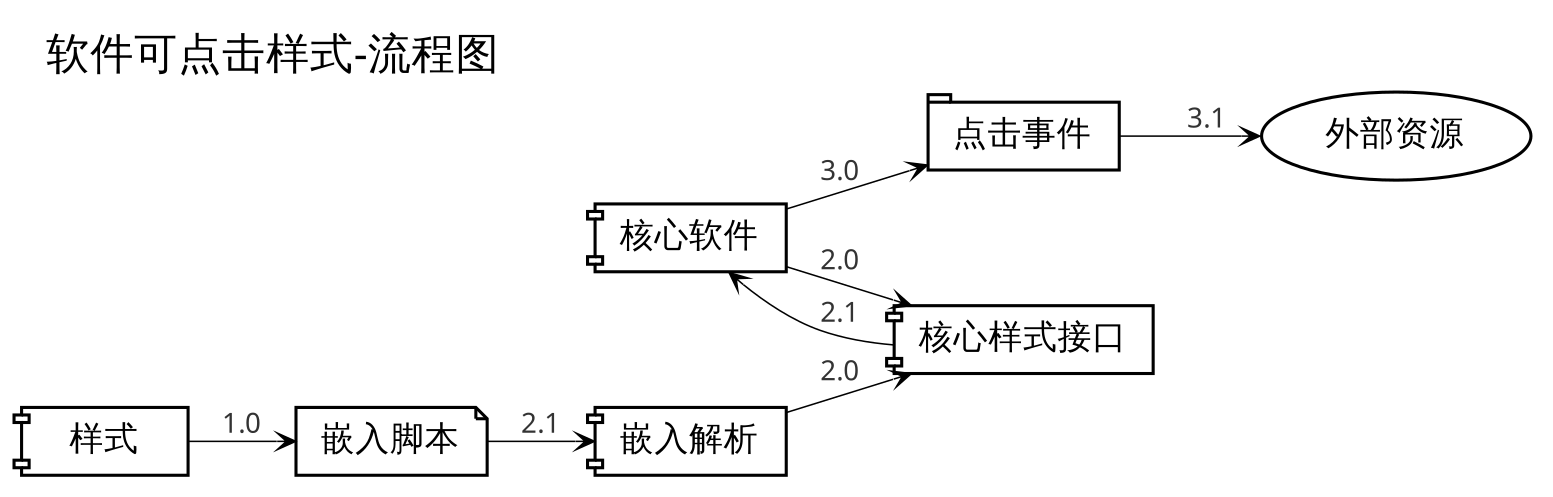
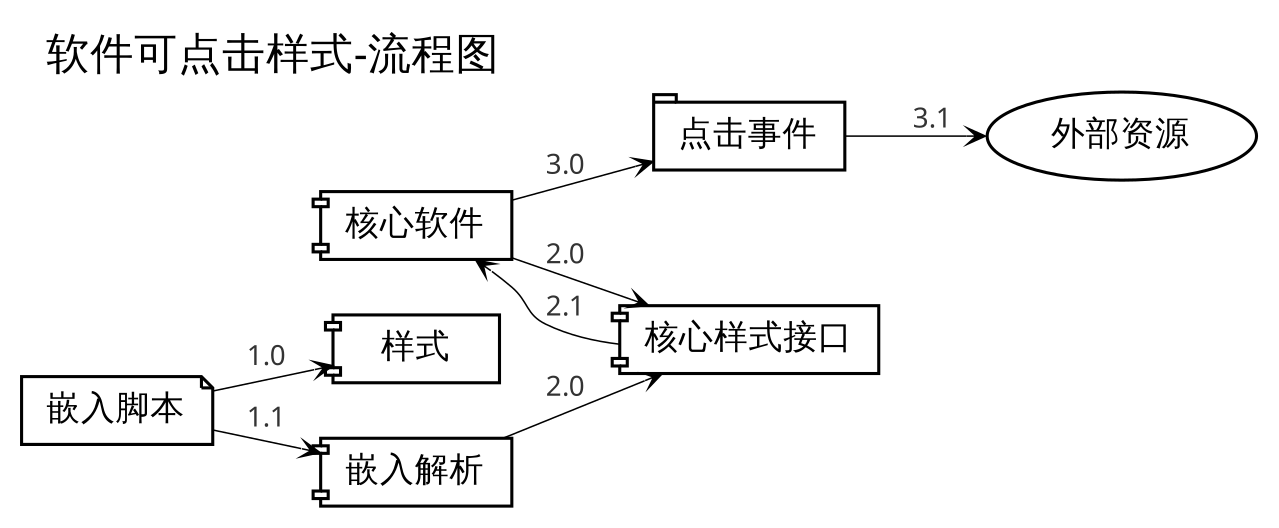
(541, 426) -> (267, 420)
(233, 441) -> (264, 380)
